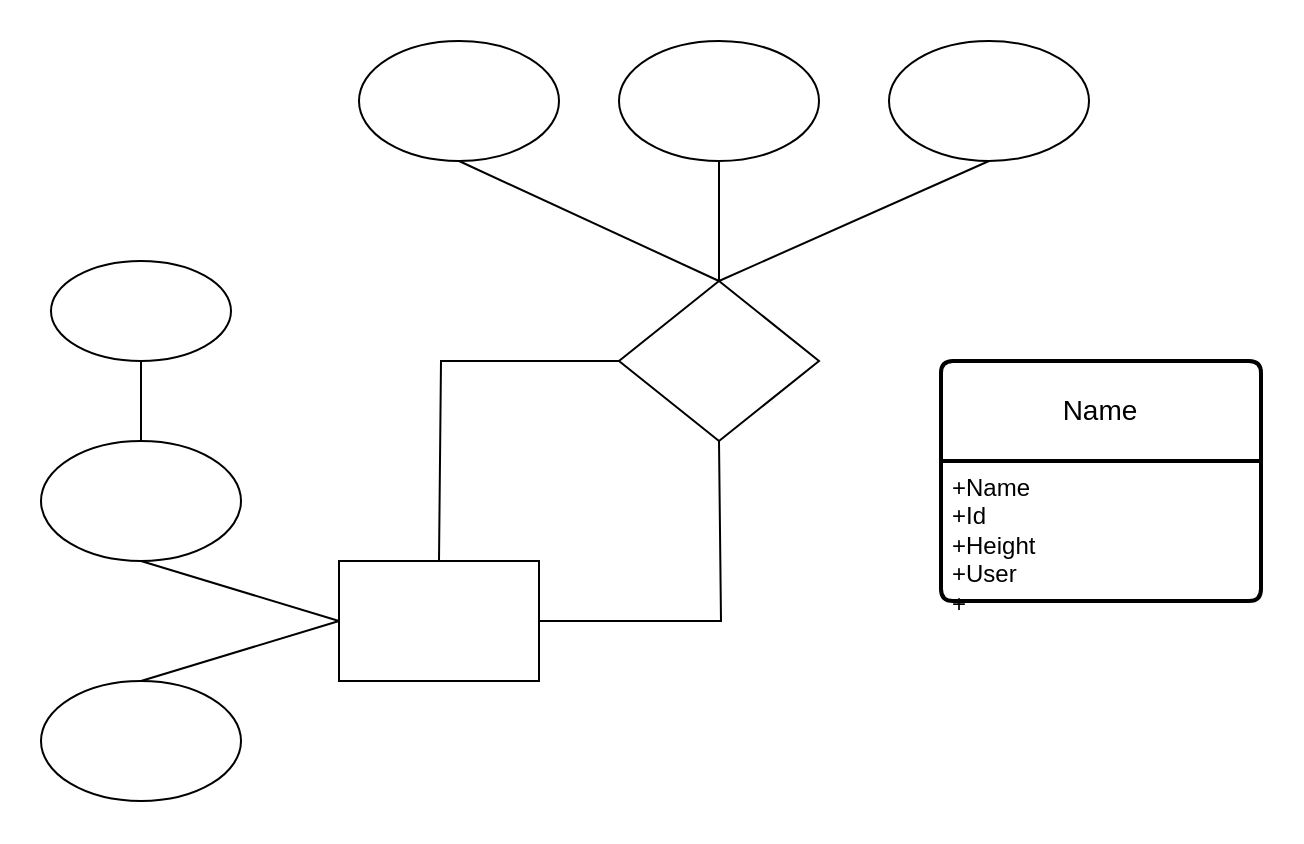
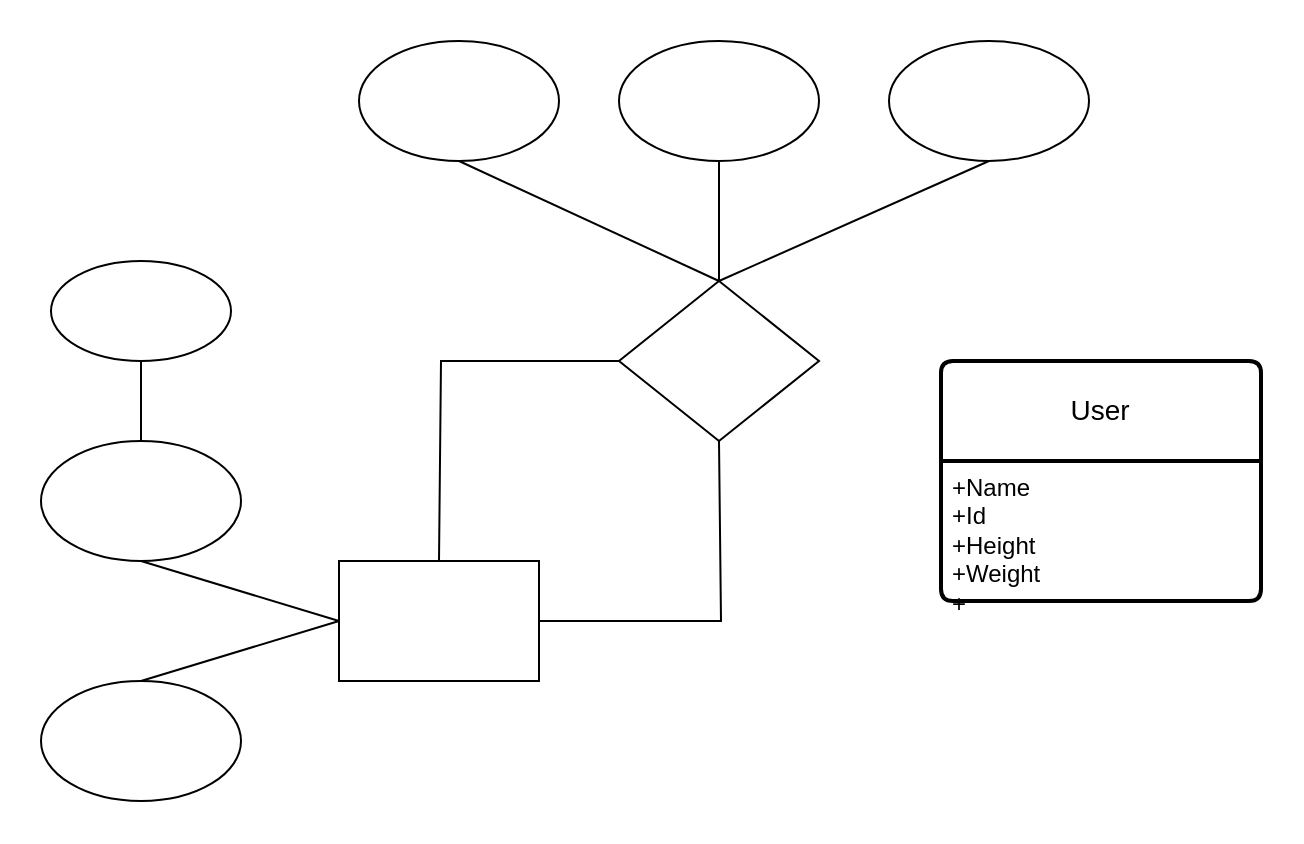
(1101, 411) -> (1101, 411)
(997, 547) -> (997, 547)
